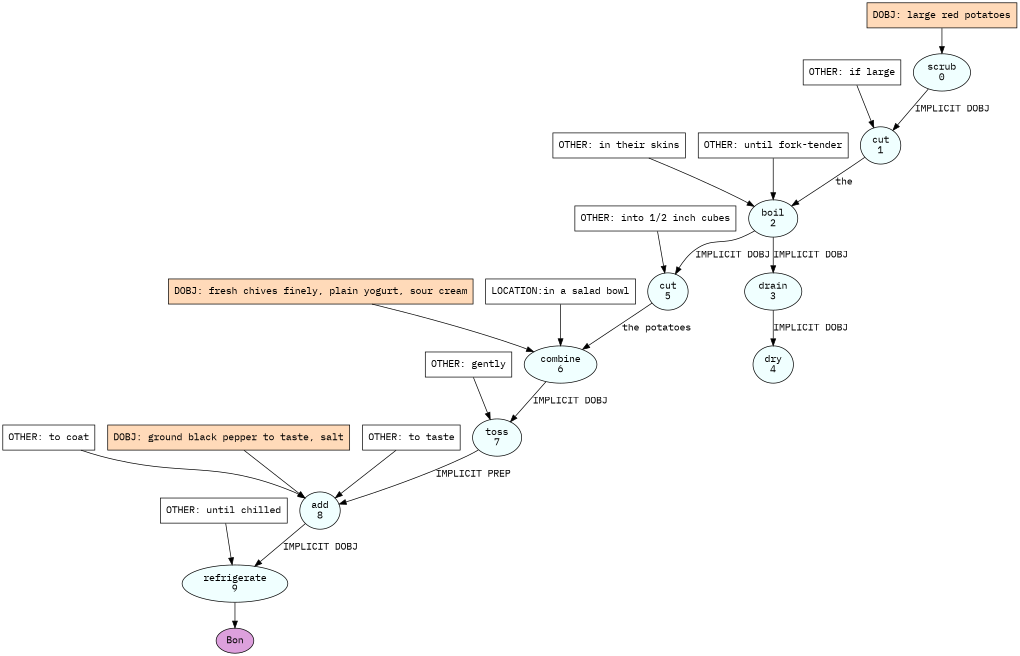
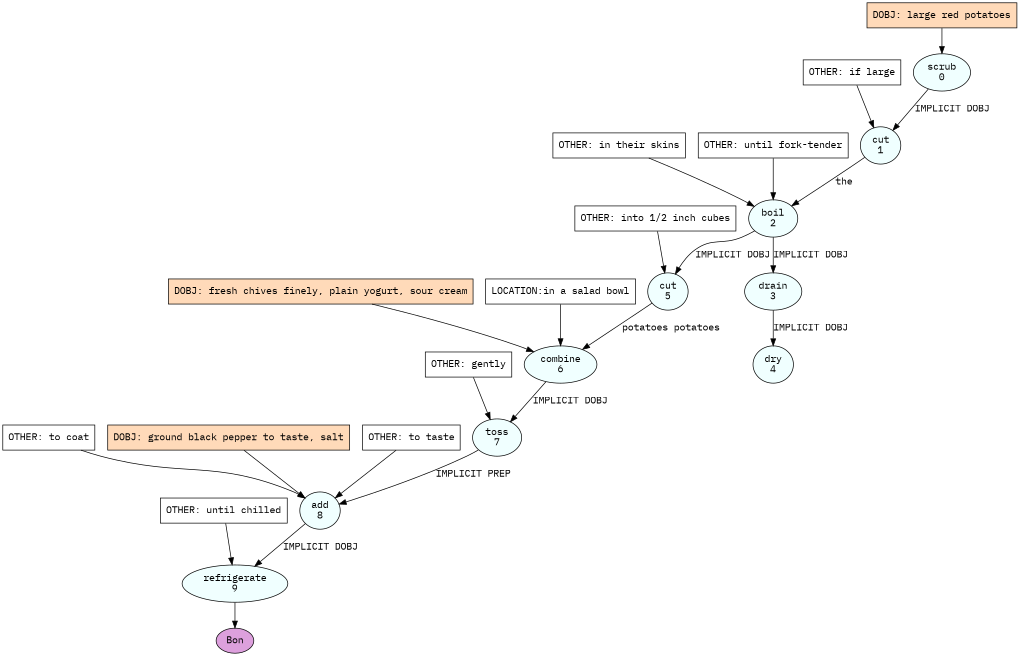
(657, 328) -> (671, 328)
